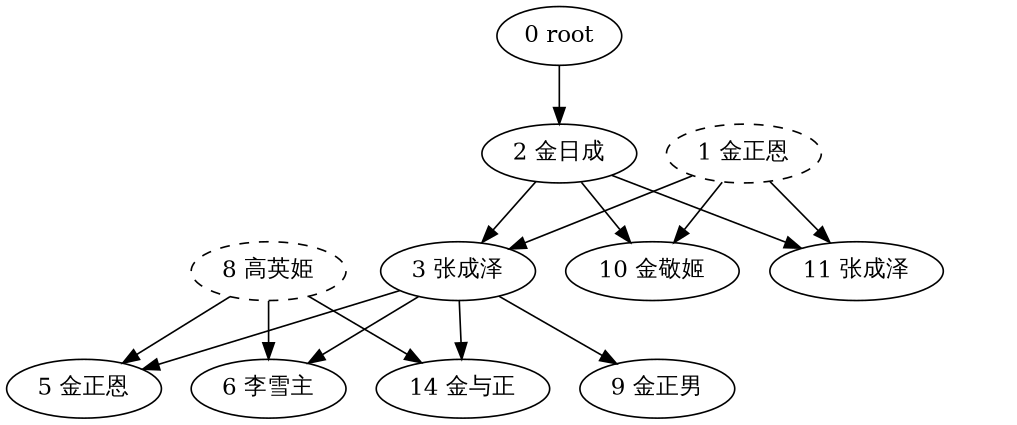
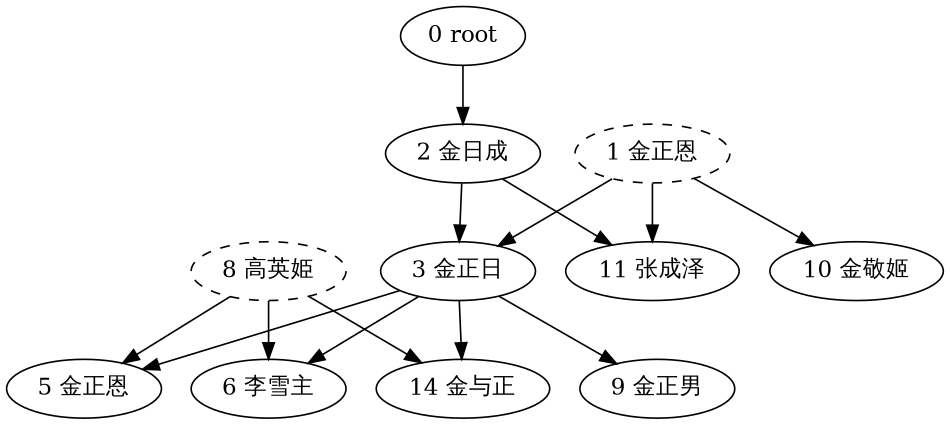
(598, 202) -> none
(458, 271) -> (458, 271)
